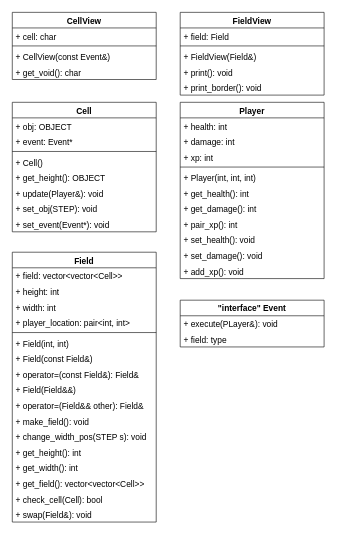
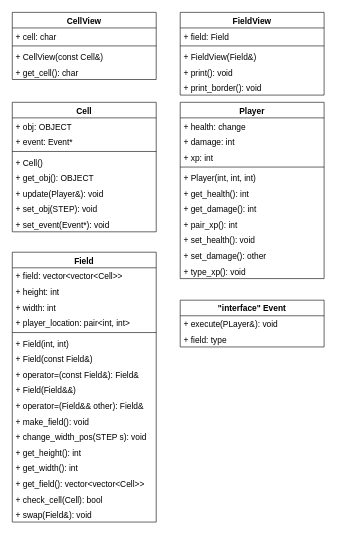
(67, 57) -> (62, 57)
(54, 73) -> (52, 73)
(209, 127) -> (217, 127)
(63, 178) -> (57, 178)
(226, 256) -> (230, 256)
(217, 272) -> (219, 272)
